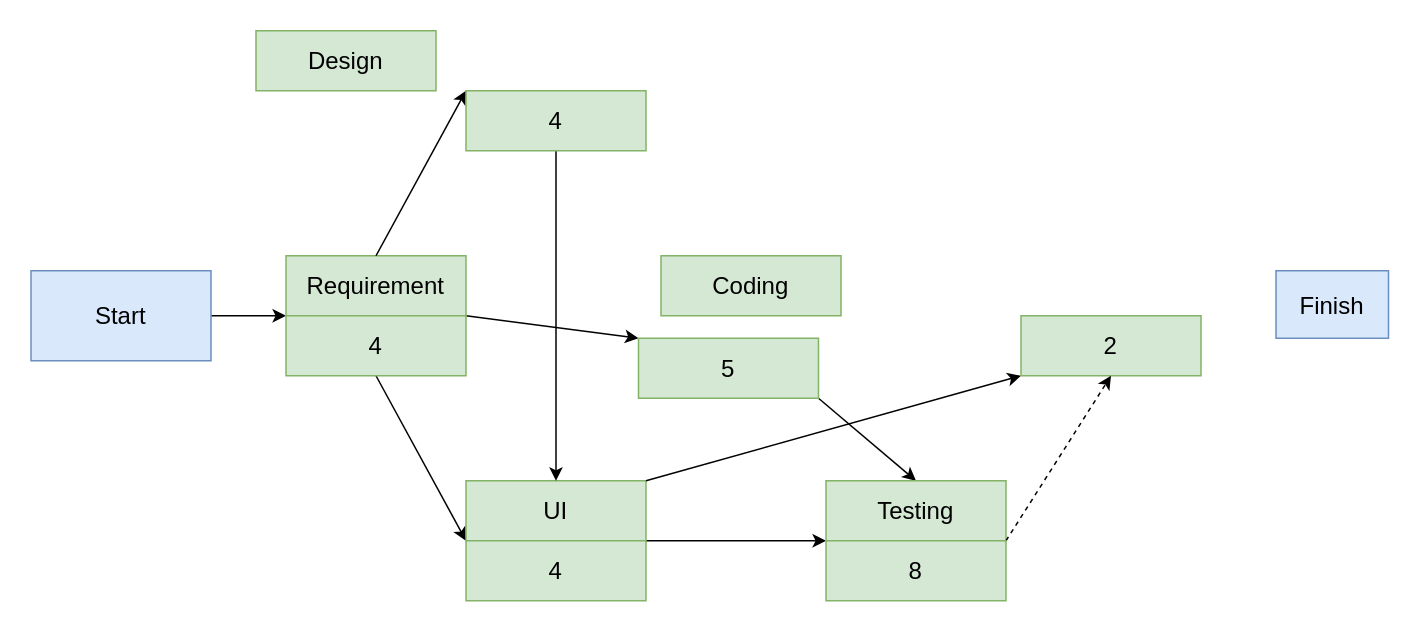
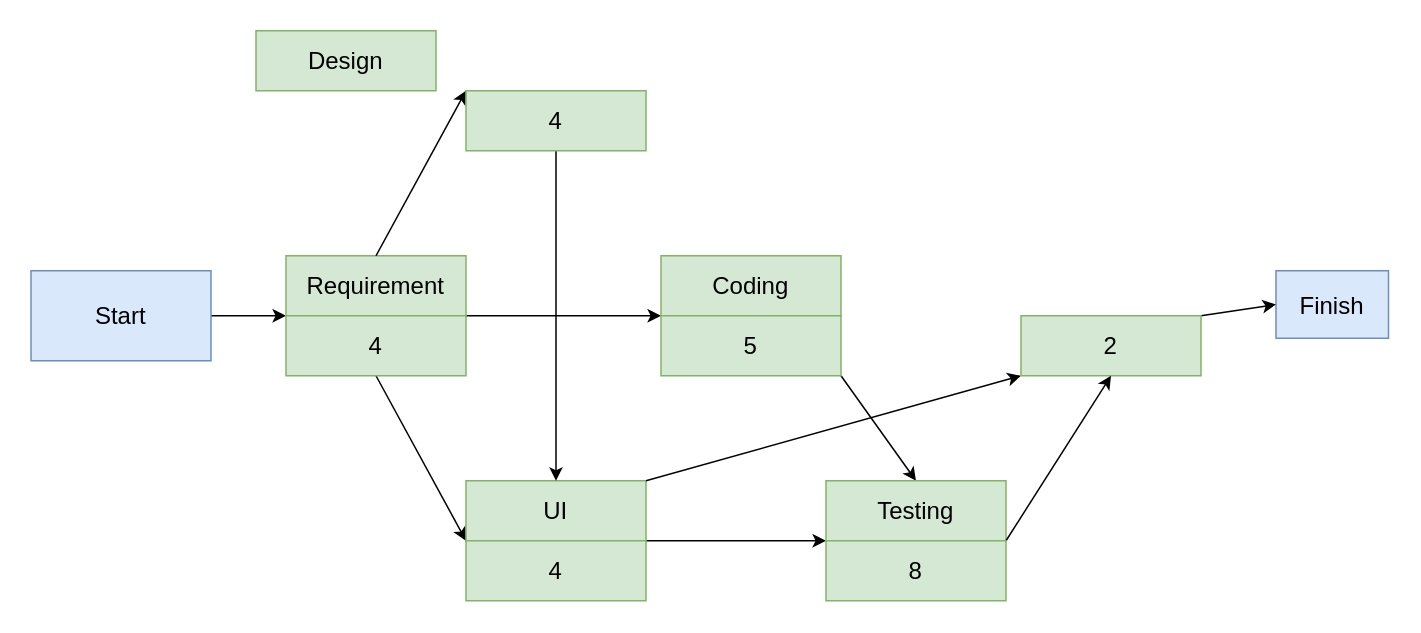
none -> (1234, 311)
(728, 368) -> (751, 346)
(1055, 463) -> (1055, 463)
